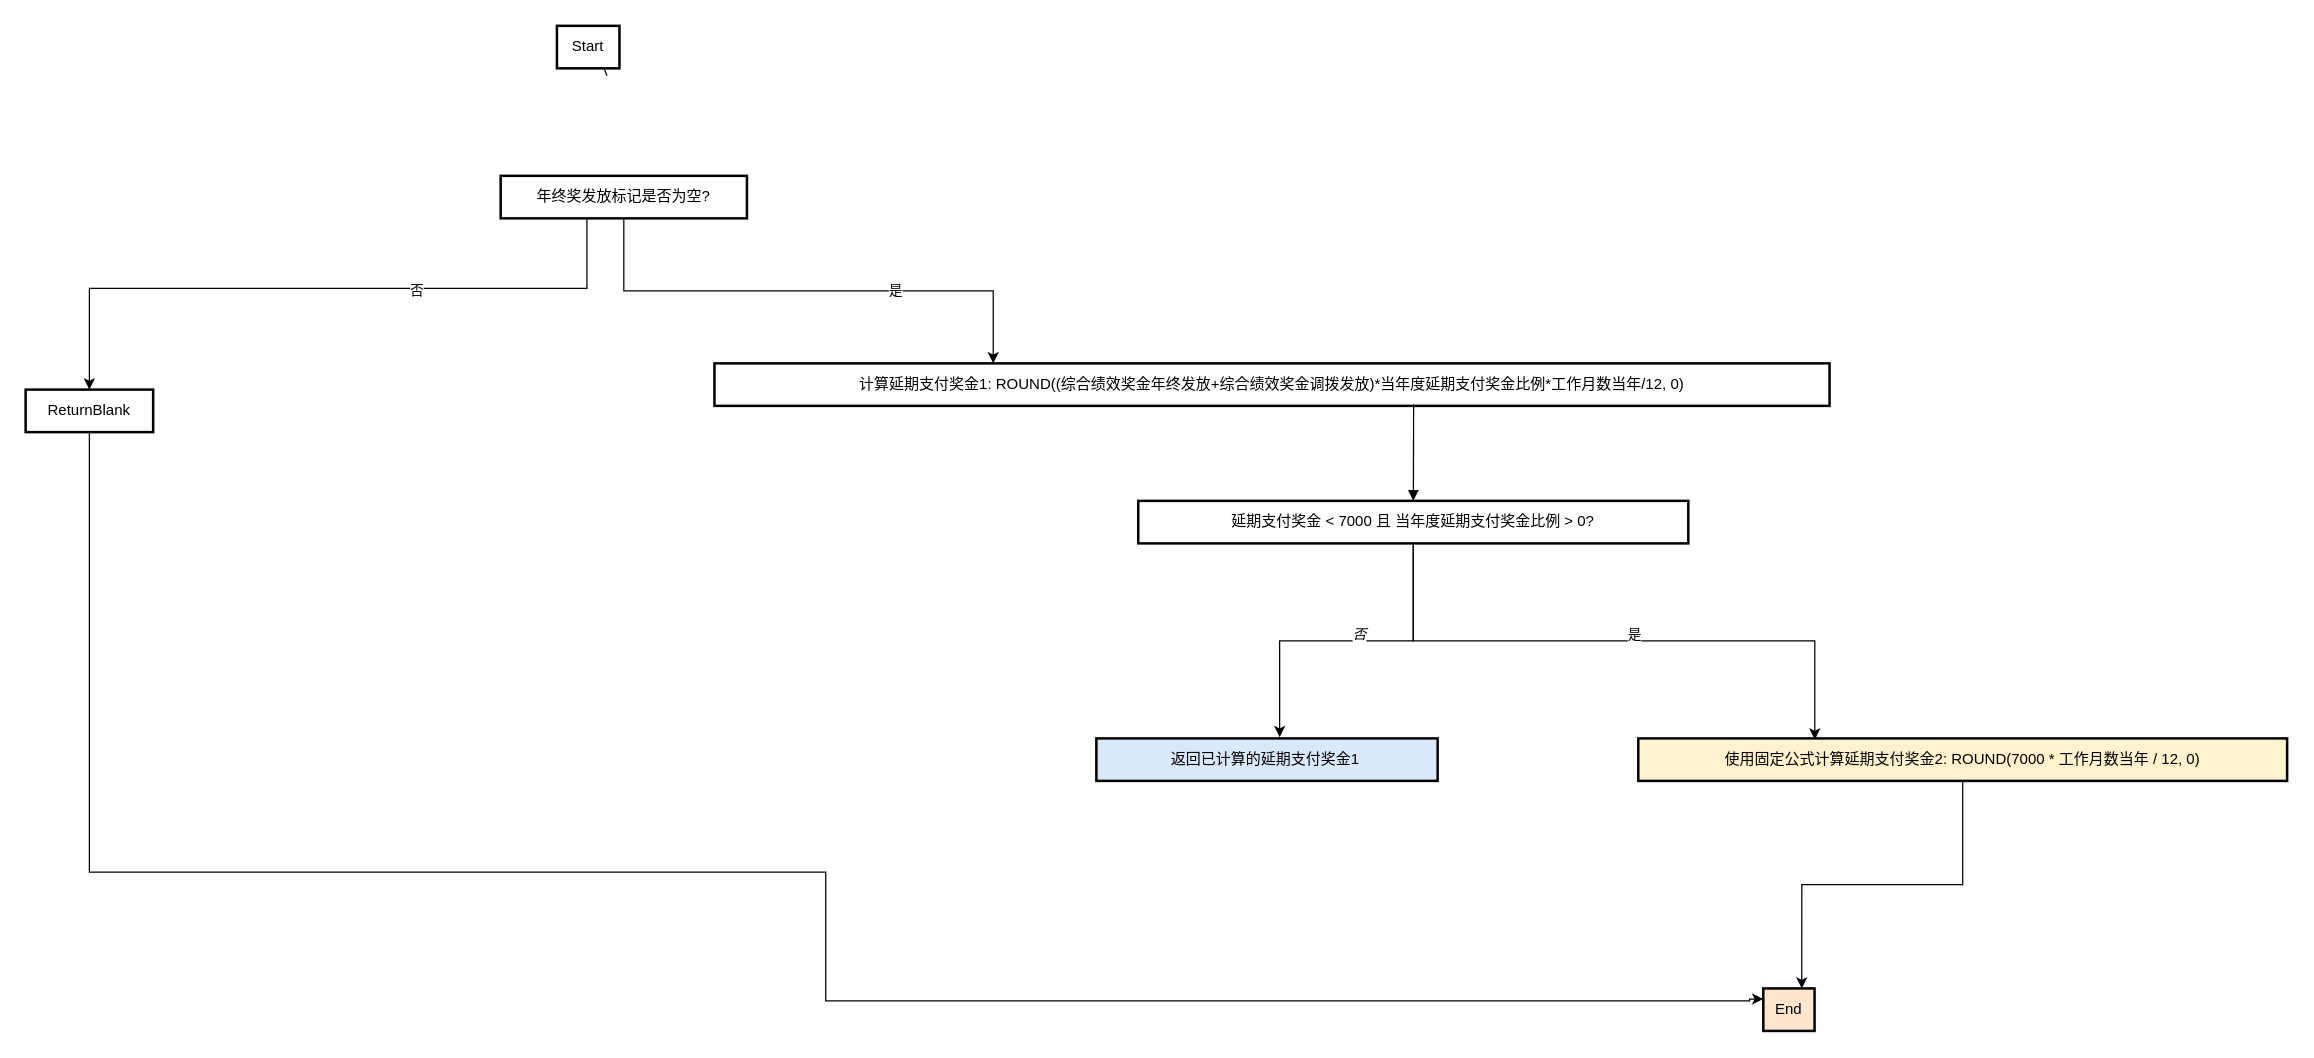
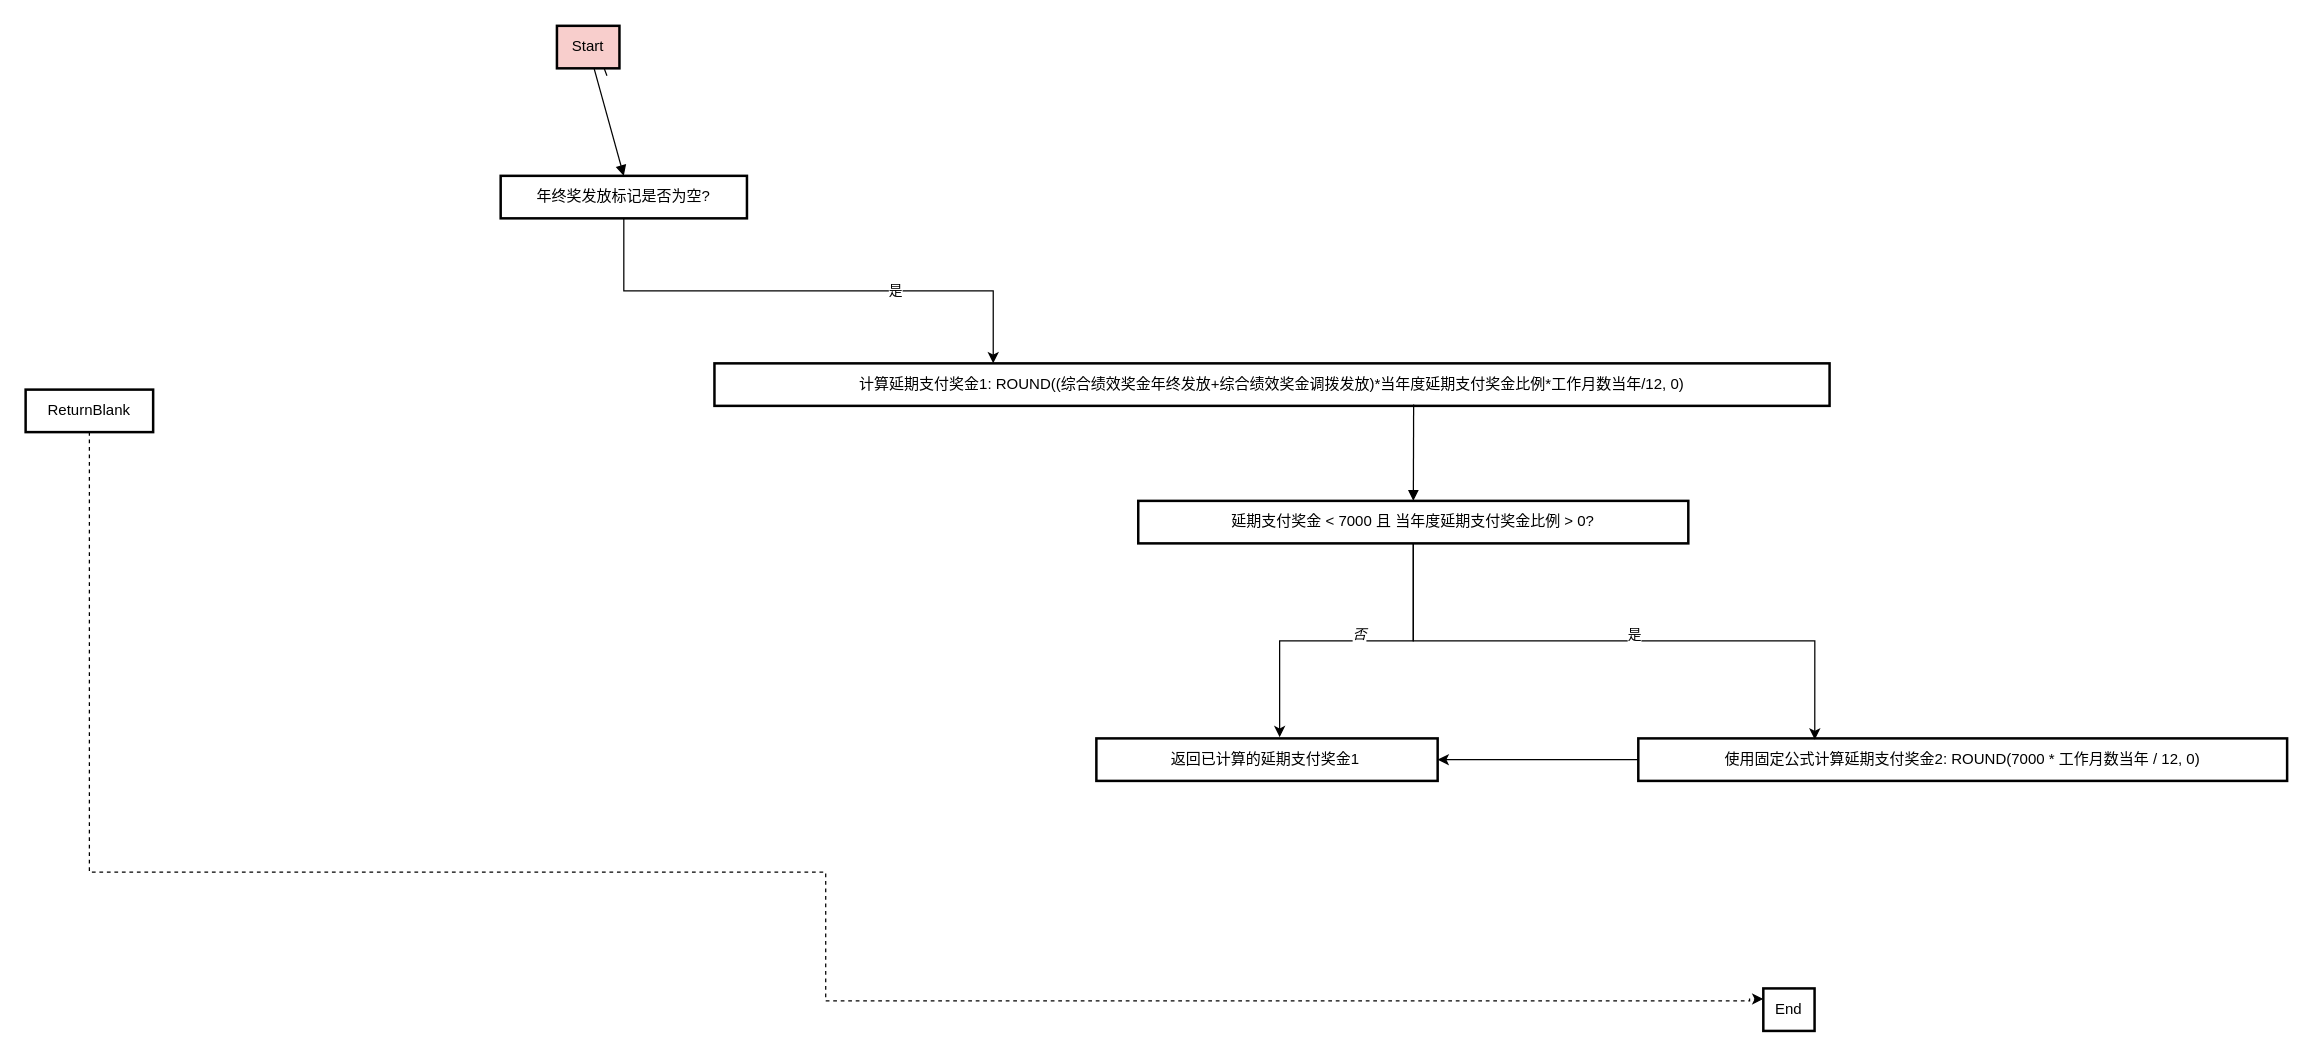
(588, 47) -> (588, 47)
none -> (608, 117)
(327, 288) -> none
(1267, 759) -> (1267, 759)
(1963, 759) -> (1963, 759)
(767, 872) -> (767, 872)
(1886, 884) -> (1542, 759)
(1789, 1009) -> (1789, 1009)
